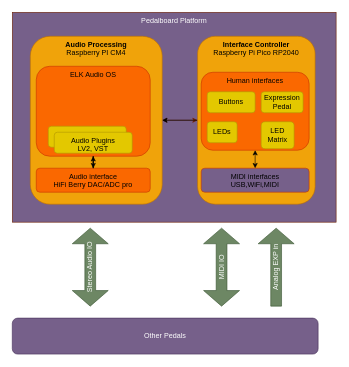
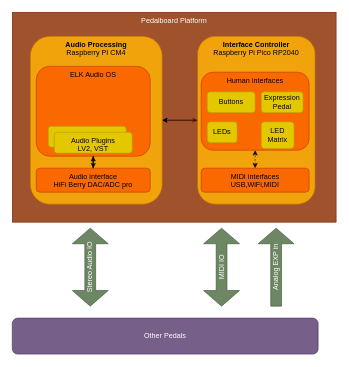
(174, 117) -> (174, 117)
(255, 159) -> (255, 159)
(255, 180) -> (255, 180)
